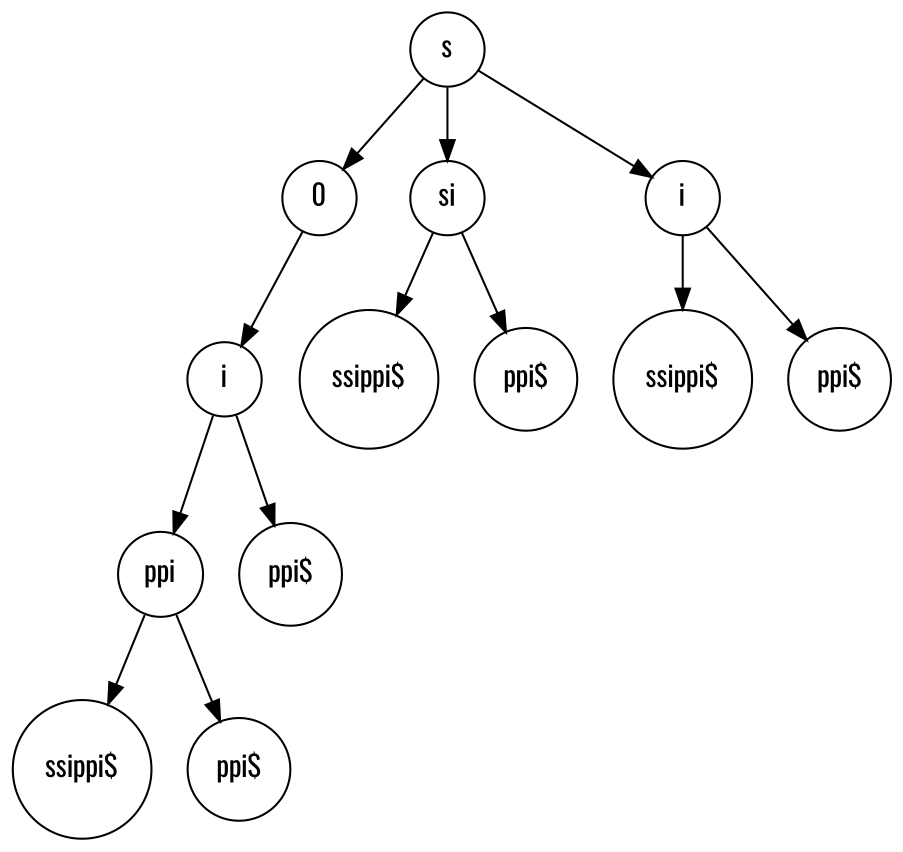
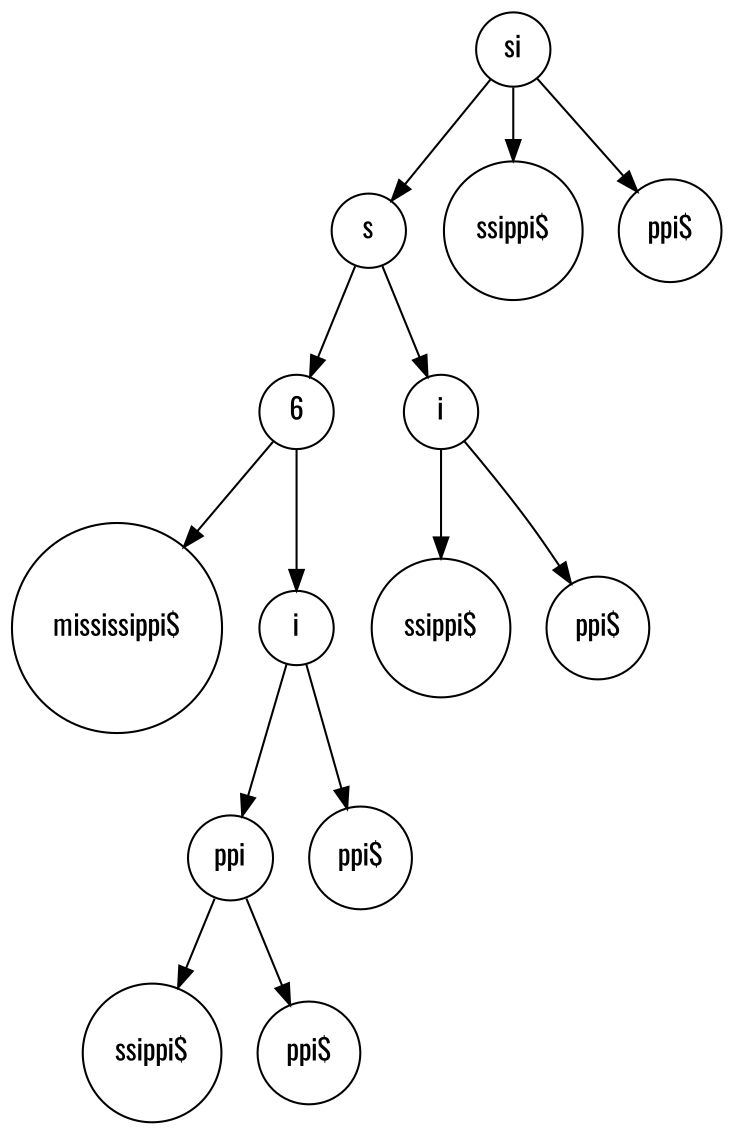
(447, 114) -> (448, 132)
(319, 198) -> (297, 412)
none -> (117, 628)
